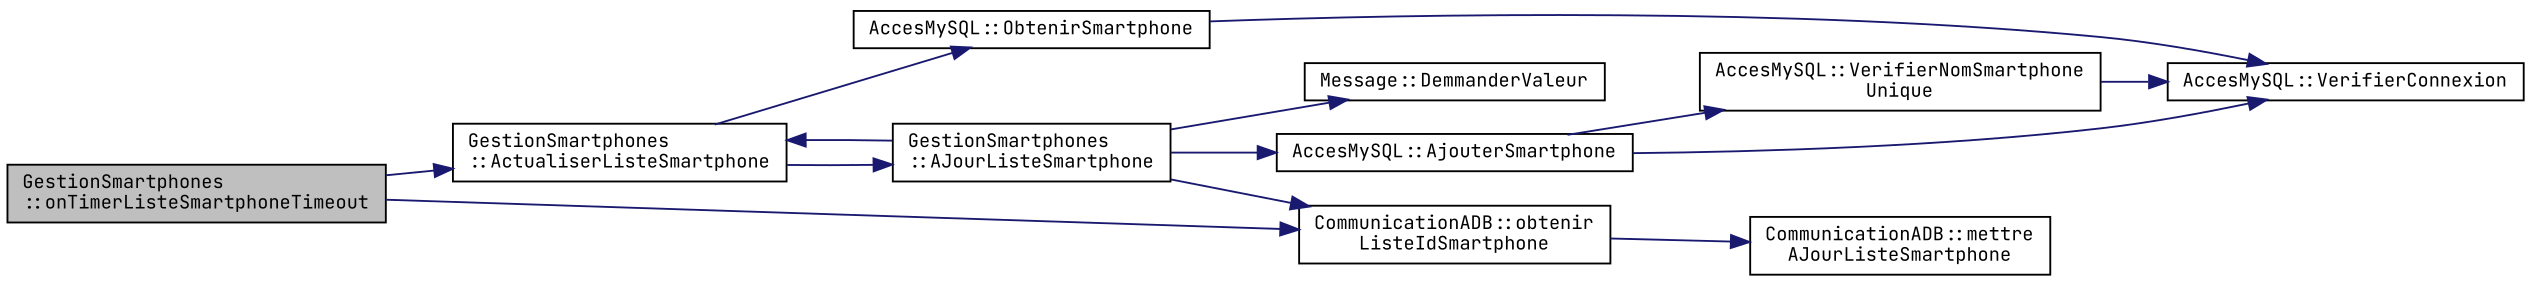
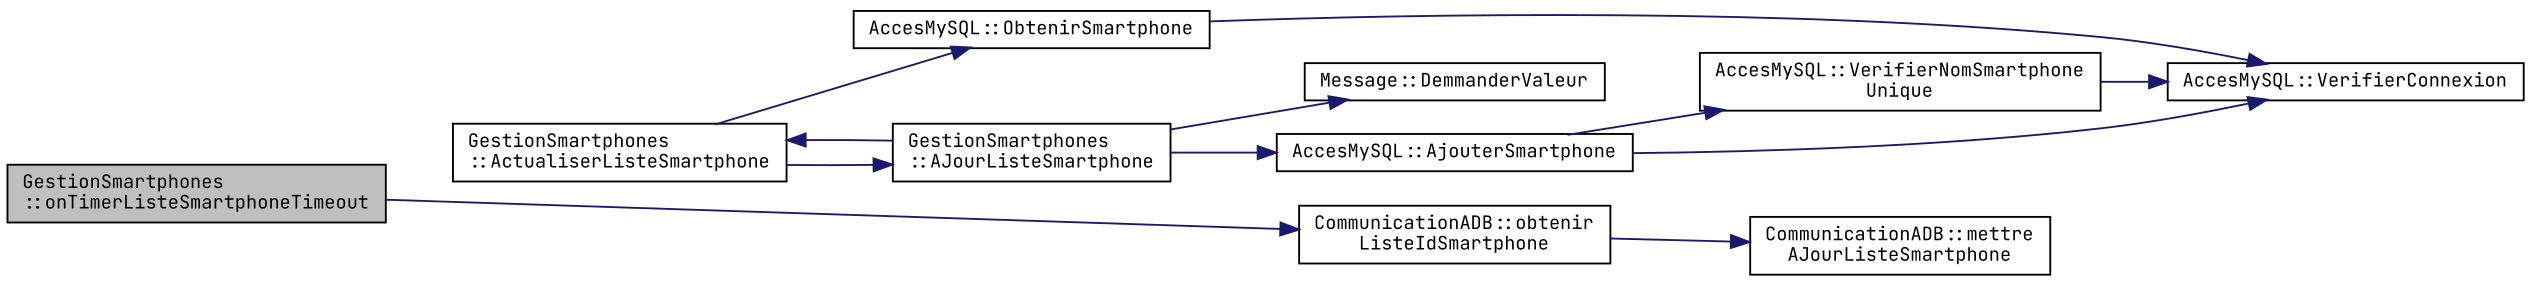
(410, 173) -> none
(1231, 191) -> none
